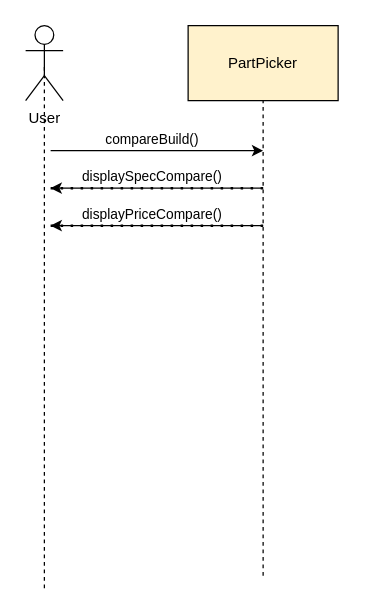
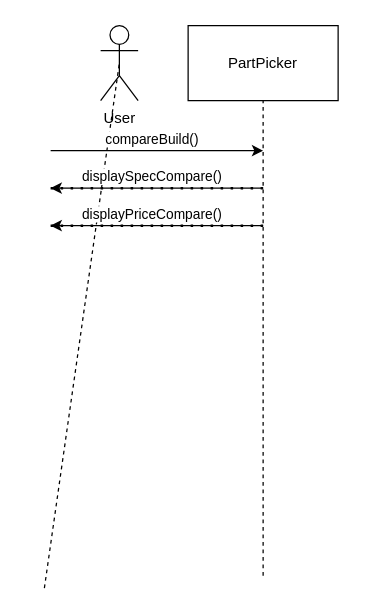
(44, 63) -> (119, 63)
(263, 63) -> (263, 63)
